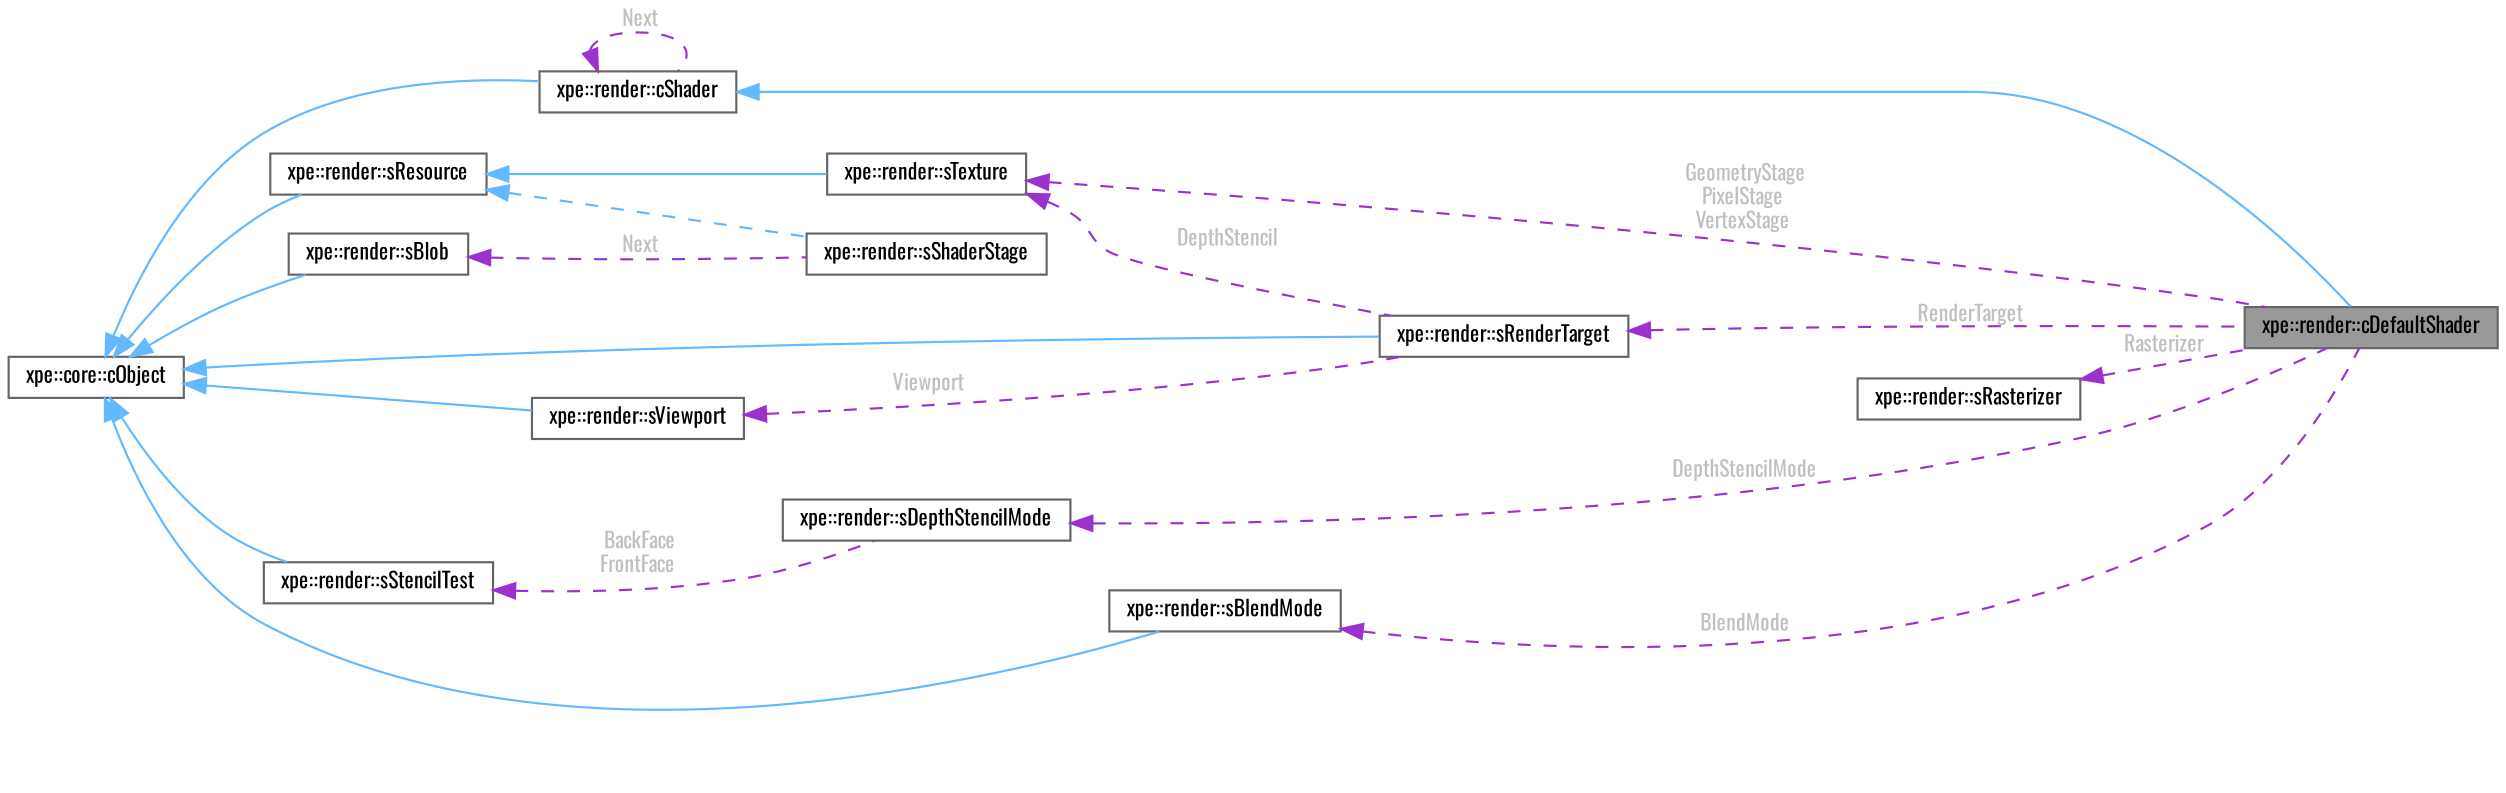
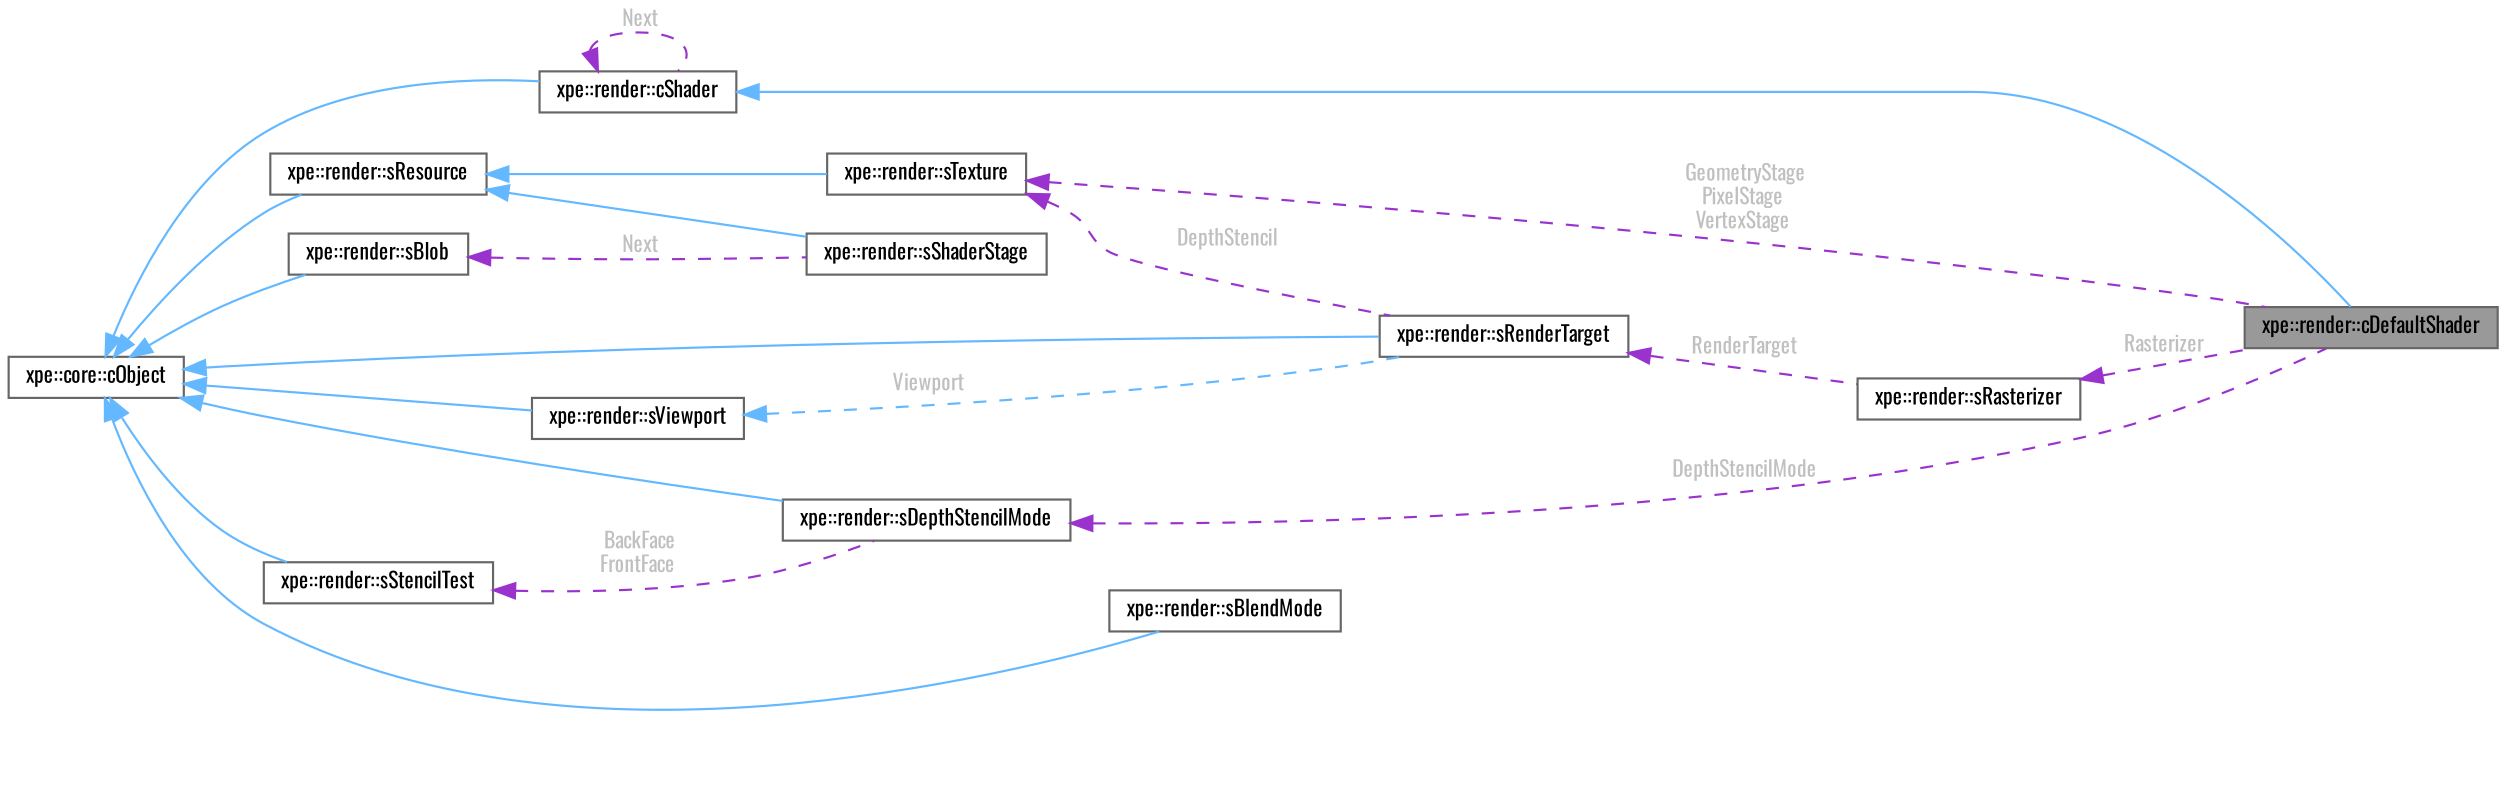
(657, 215) -> (657, 215)
(1947, 326) -> (1754, 370)
(1084, 394) -> (1084, 394)
none -> (492, 457)
(1910, 623) -> none
